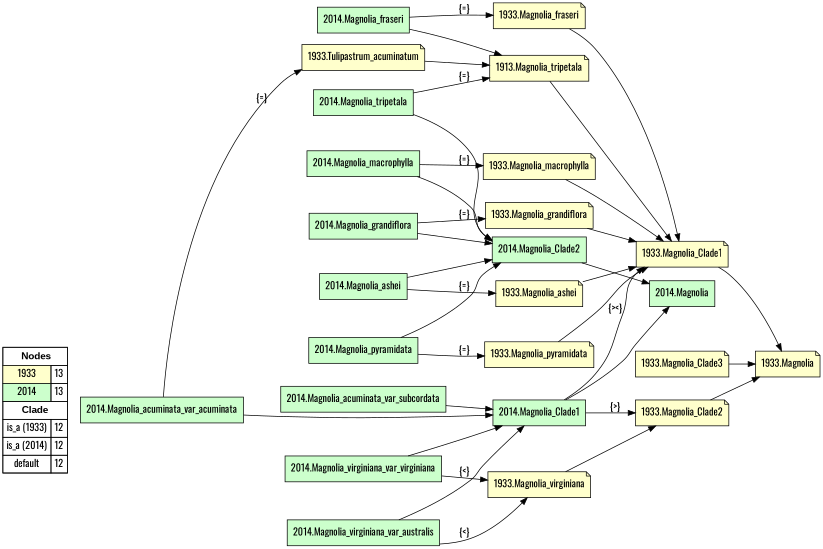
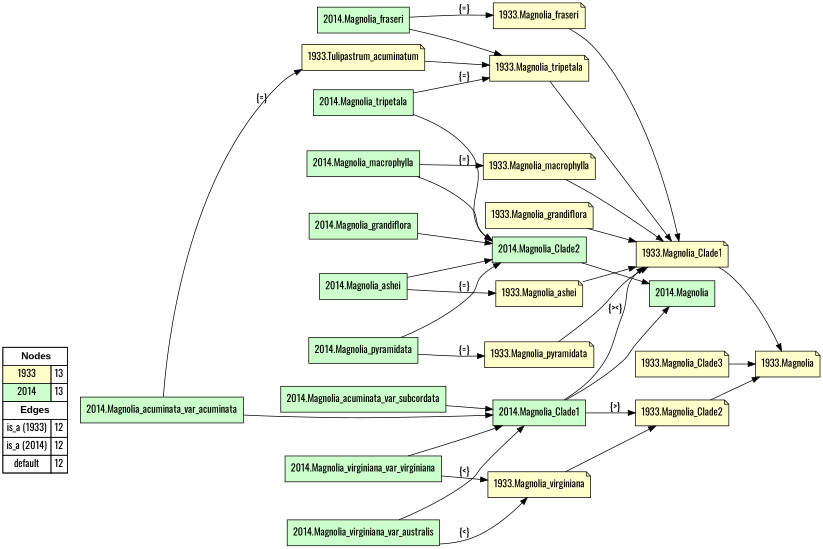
(539, 68) -> (539, 68)
(448, 221) -> none
(35, 410) -> (35, 410)
